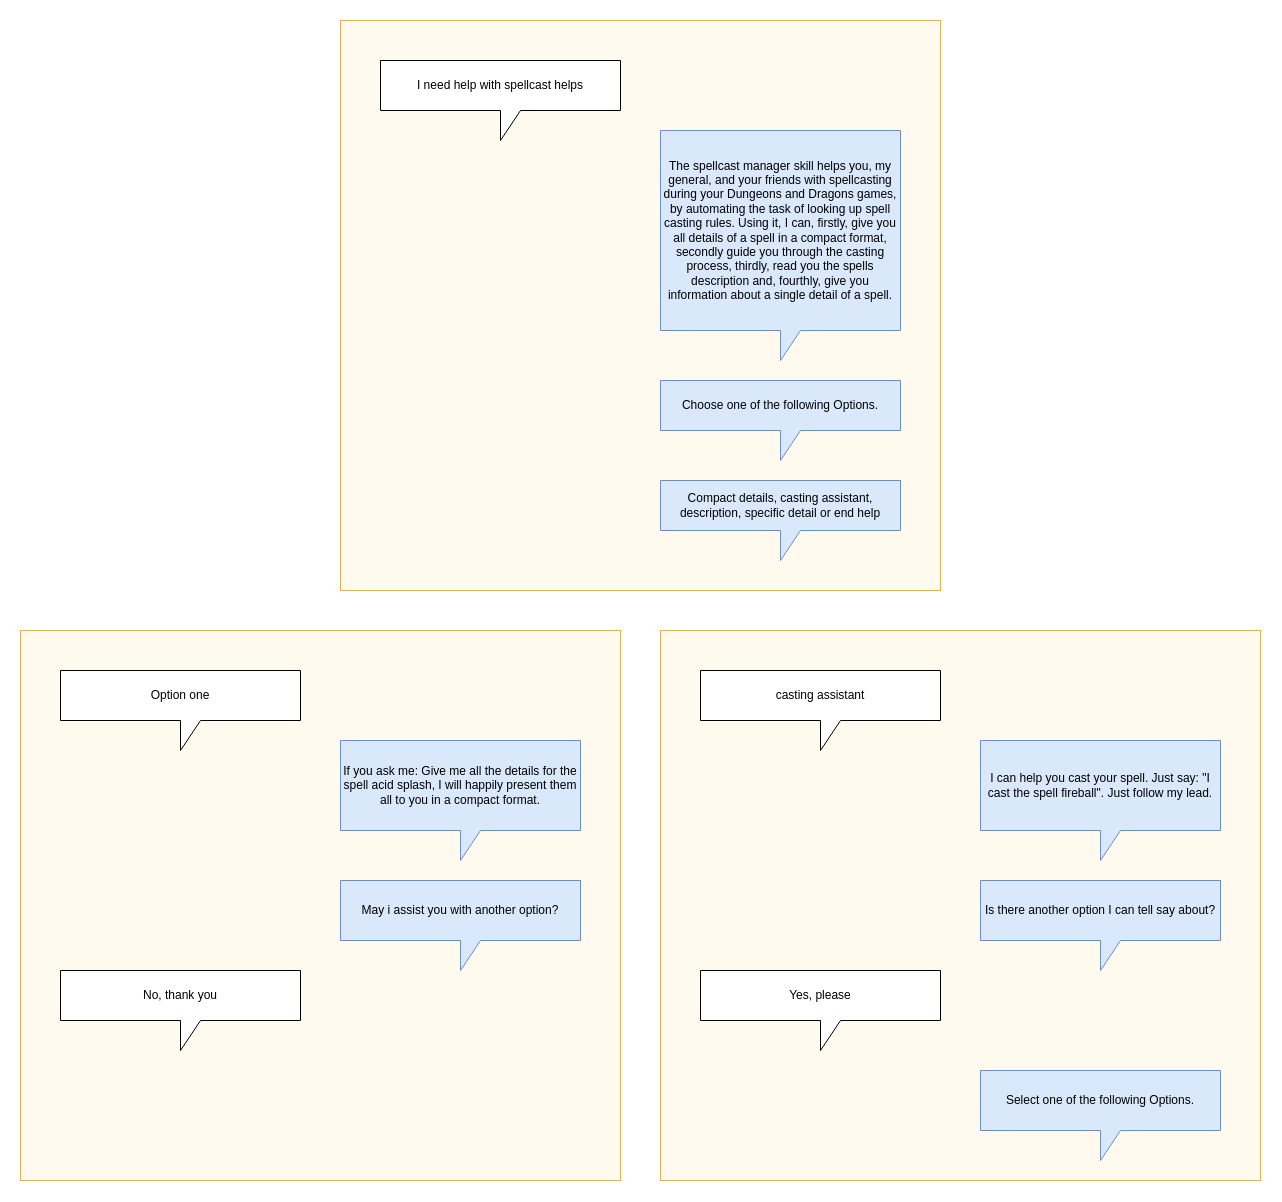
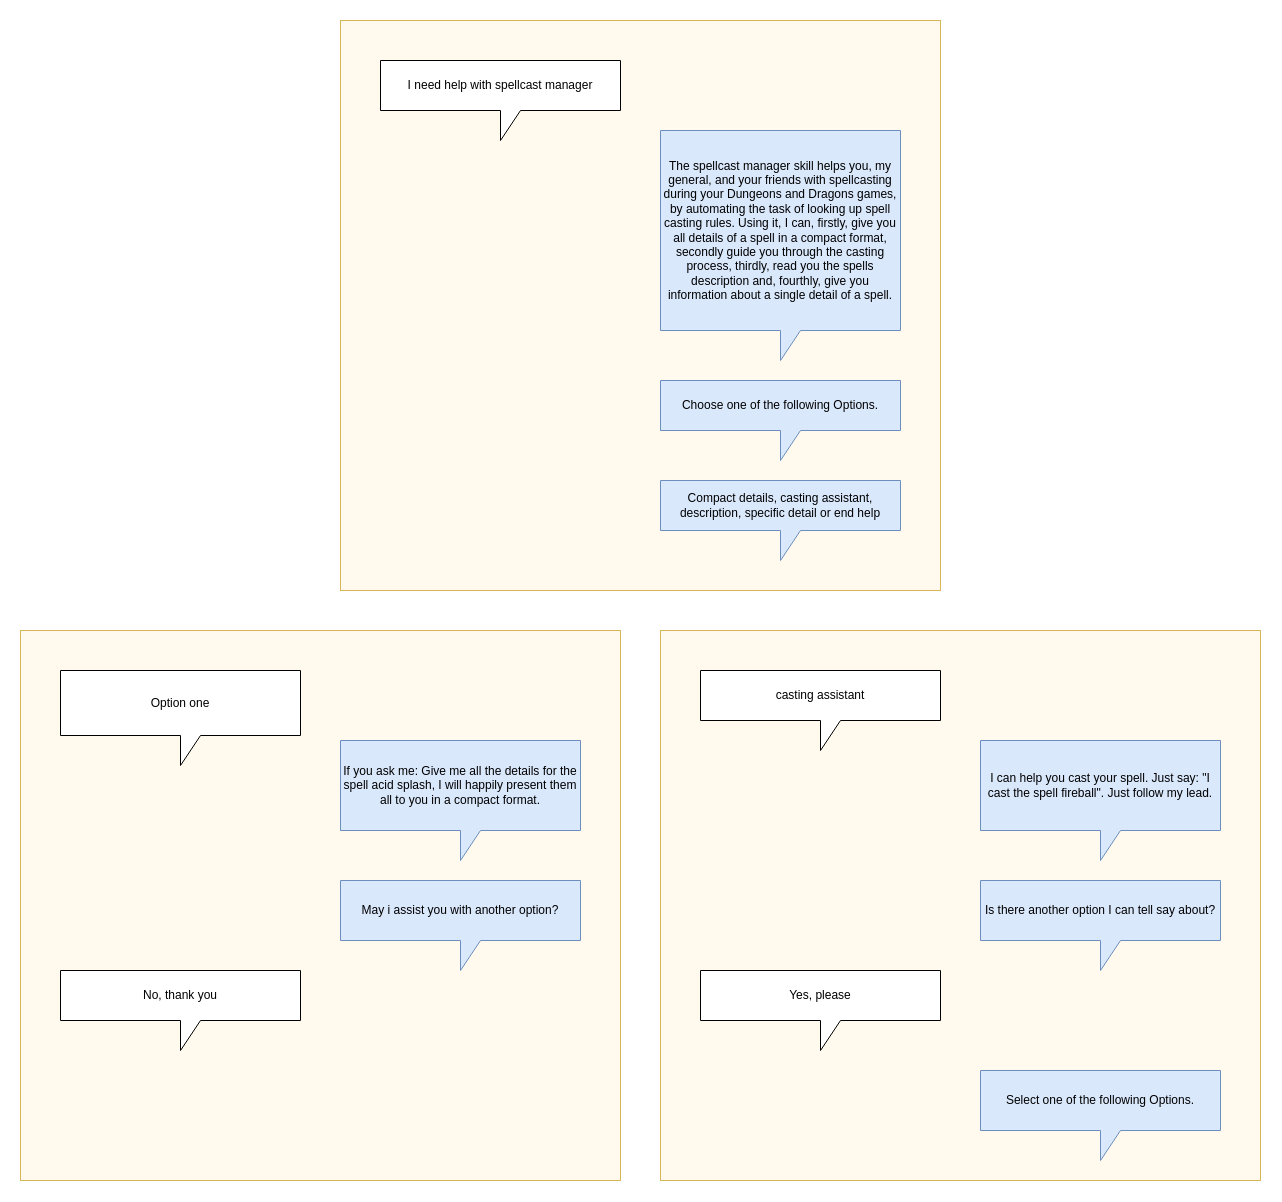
(501, 86) -> (501, 86)
(181, 711) -> (181, 718)
